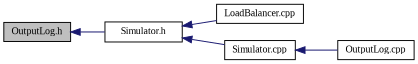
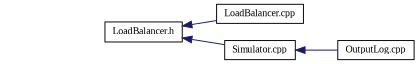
(37, 32) -> none
(144, 32) -> (144, 32)
